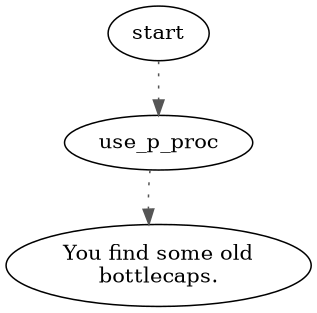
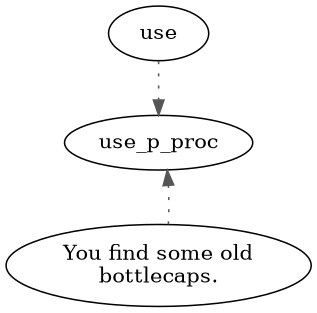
(159, 33) -> (159, 33)
(149, 189) -> (169, 205)
